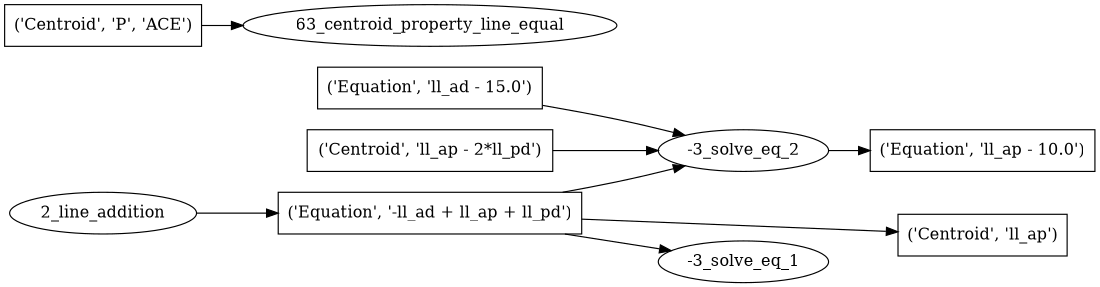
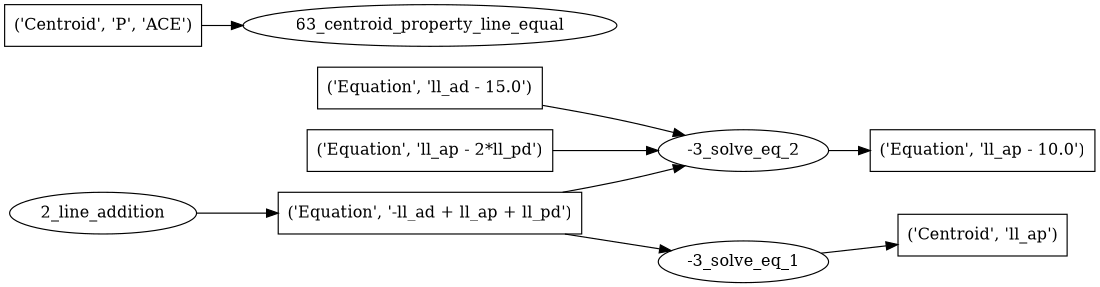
(430, 151) -> (430, 151)
(734, 225) -> (854, 250)
